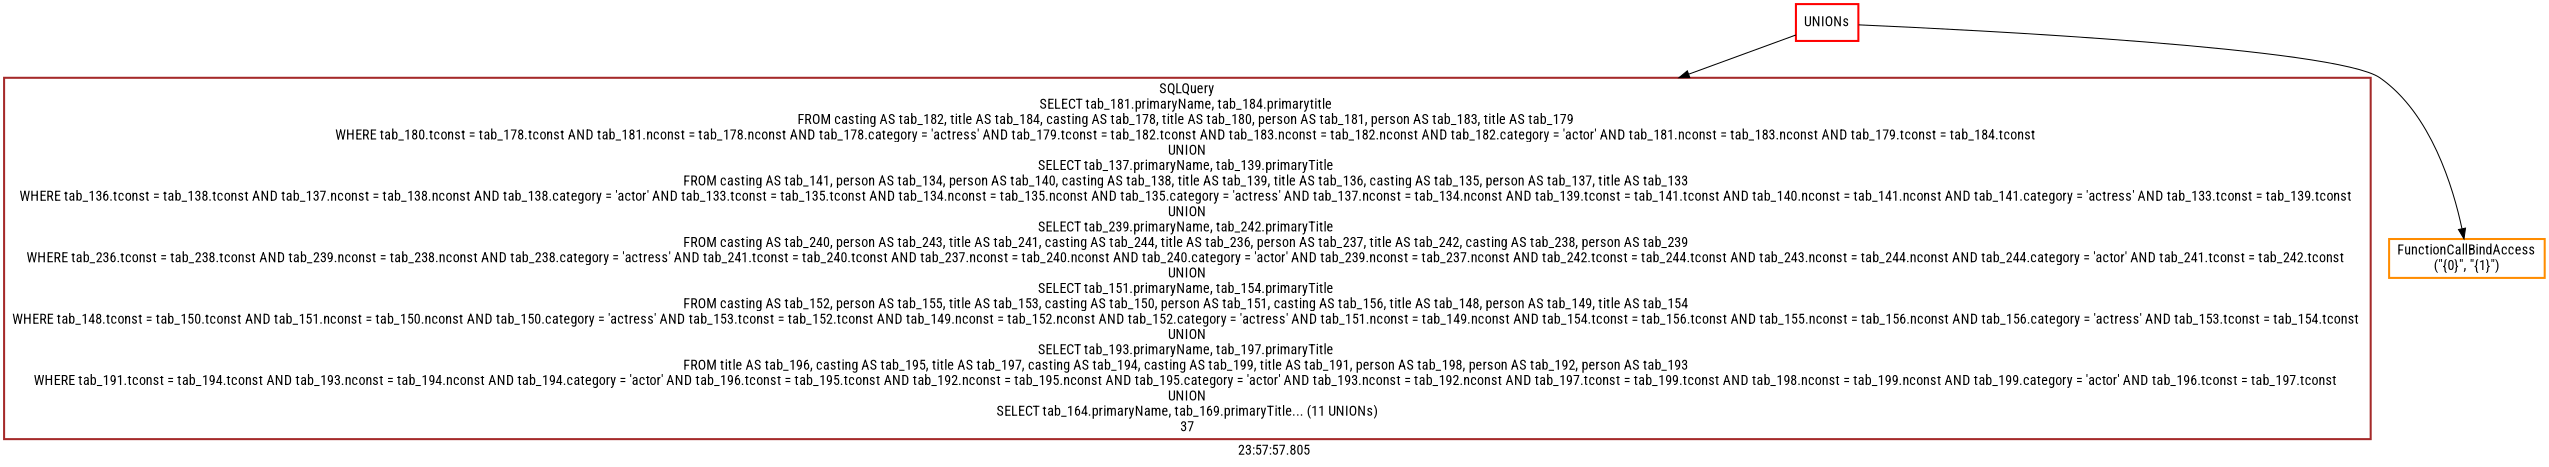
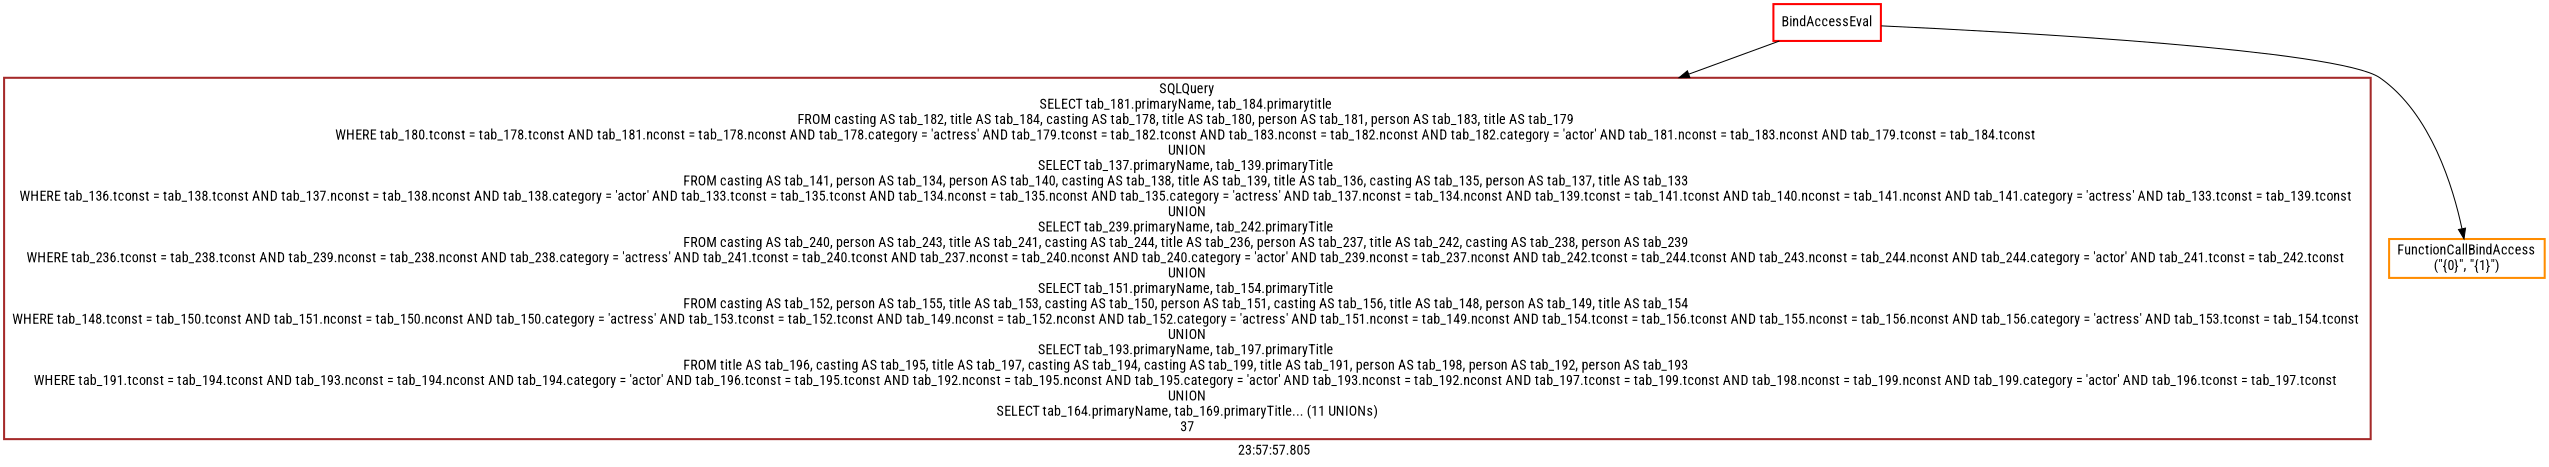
(1827, 23) -> (1827, 23)
